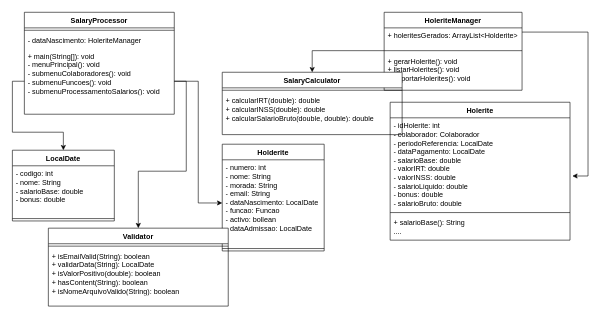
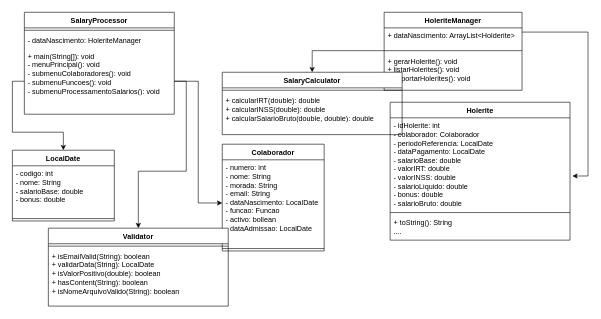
(454, 41) -> (454, 41)
(273, 153) -> (273, 153)
(435, 228) -> (430, 228)
